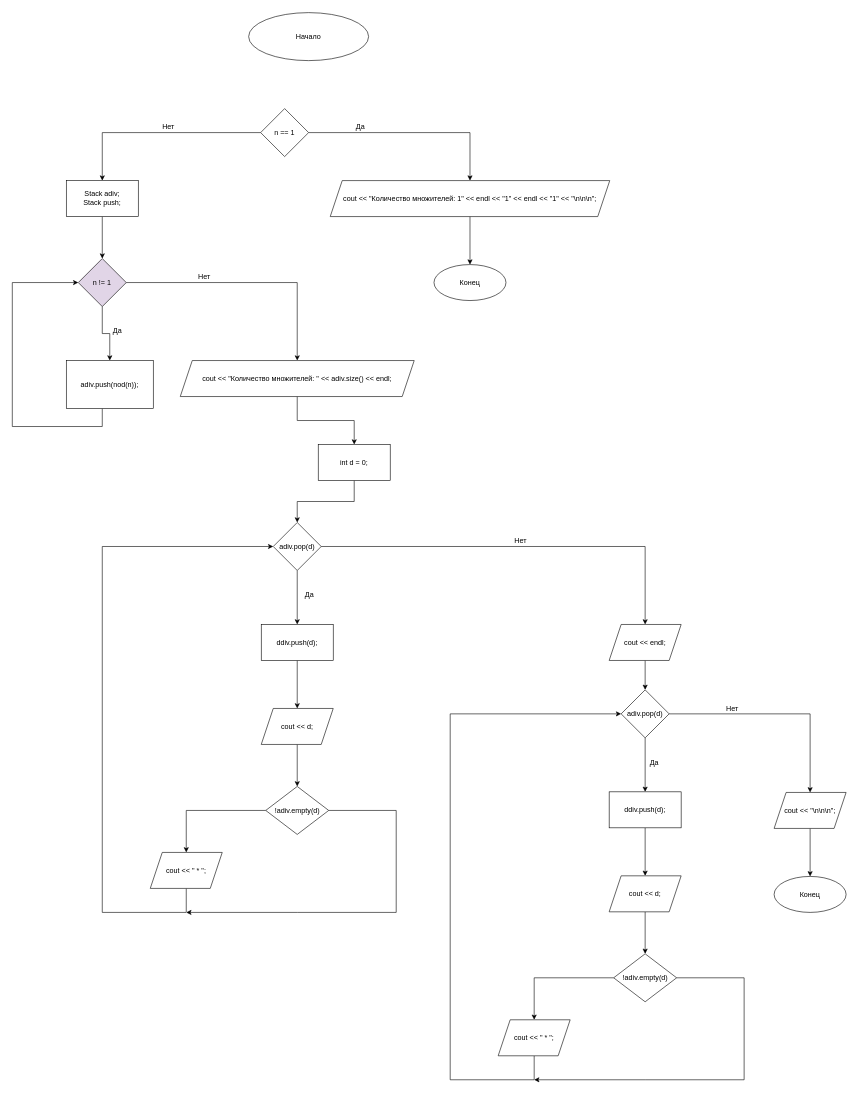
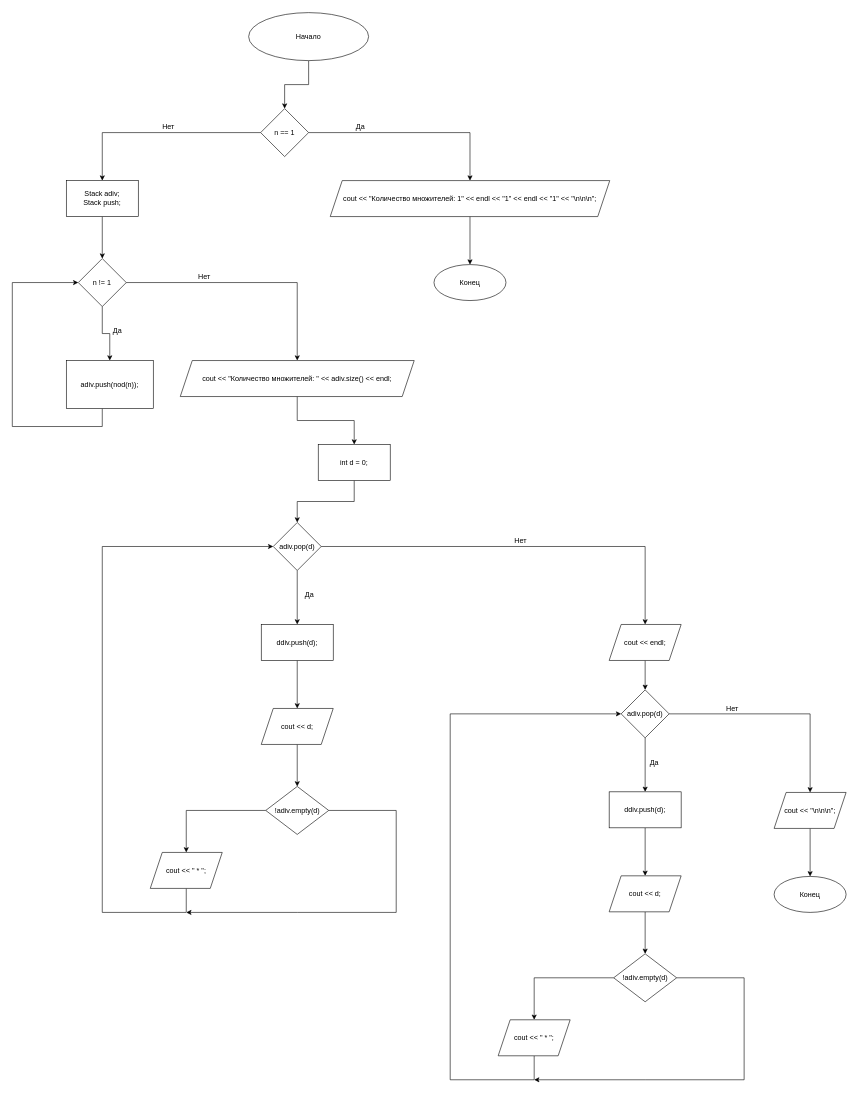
none -> (299, 84)
(102, 282) -> (102, 282)
